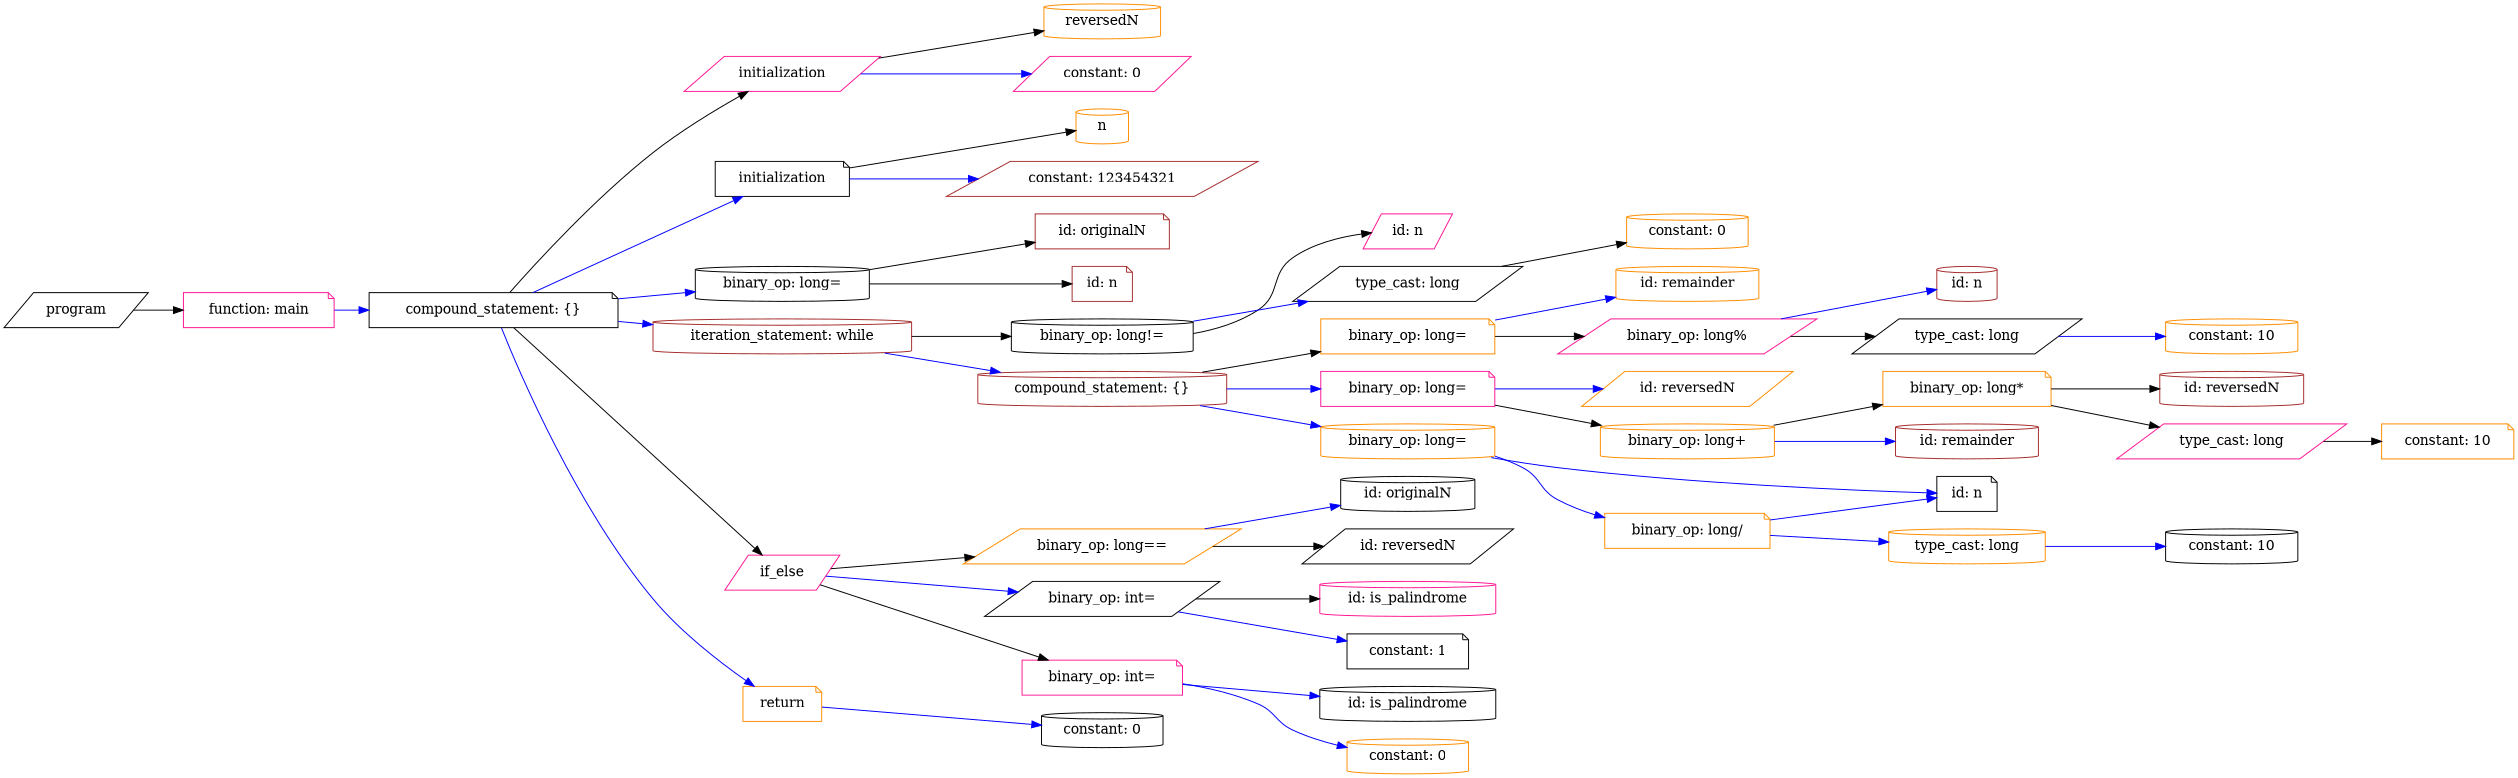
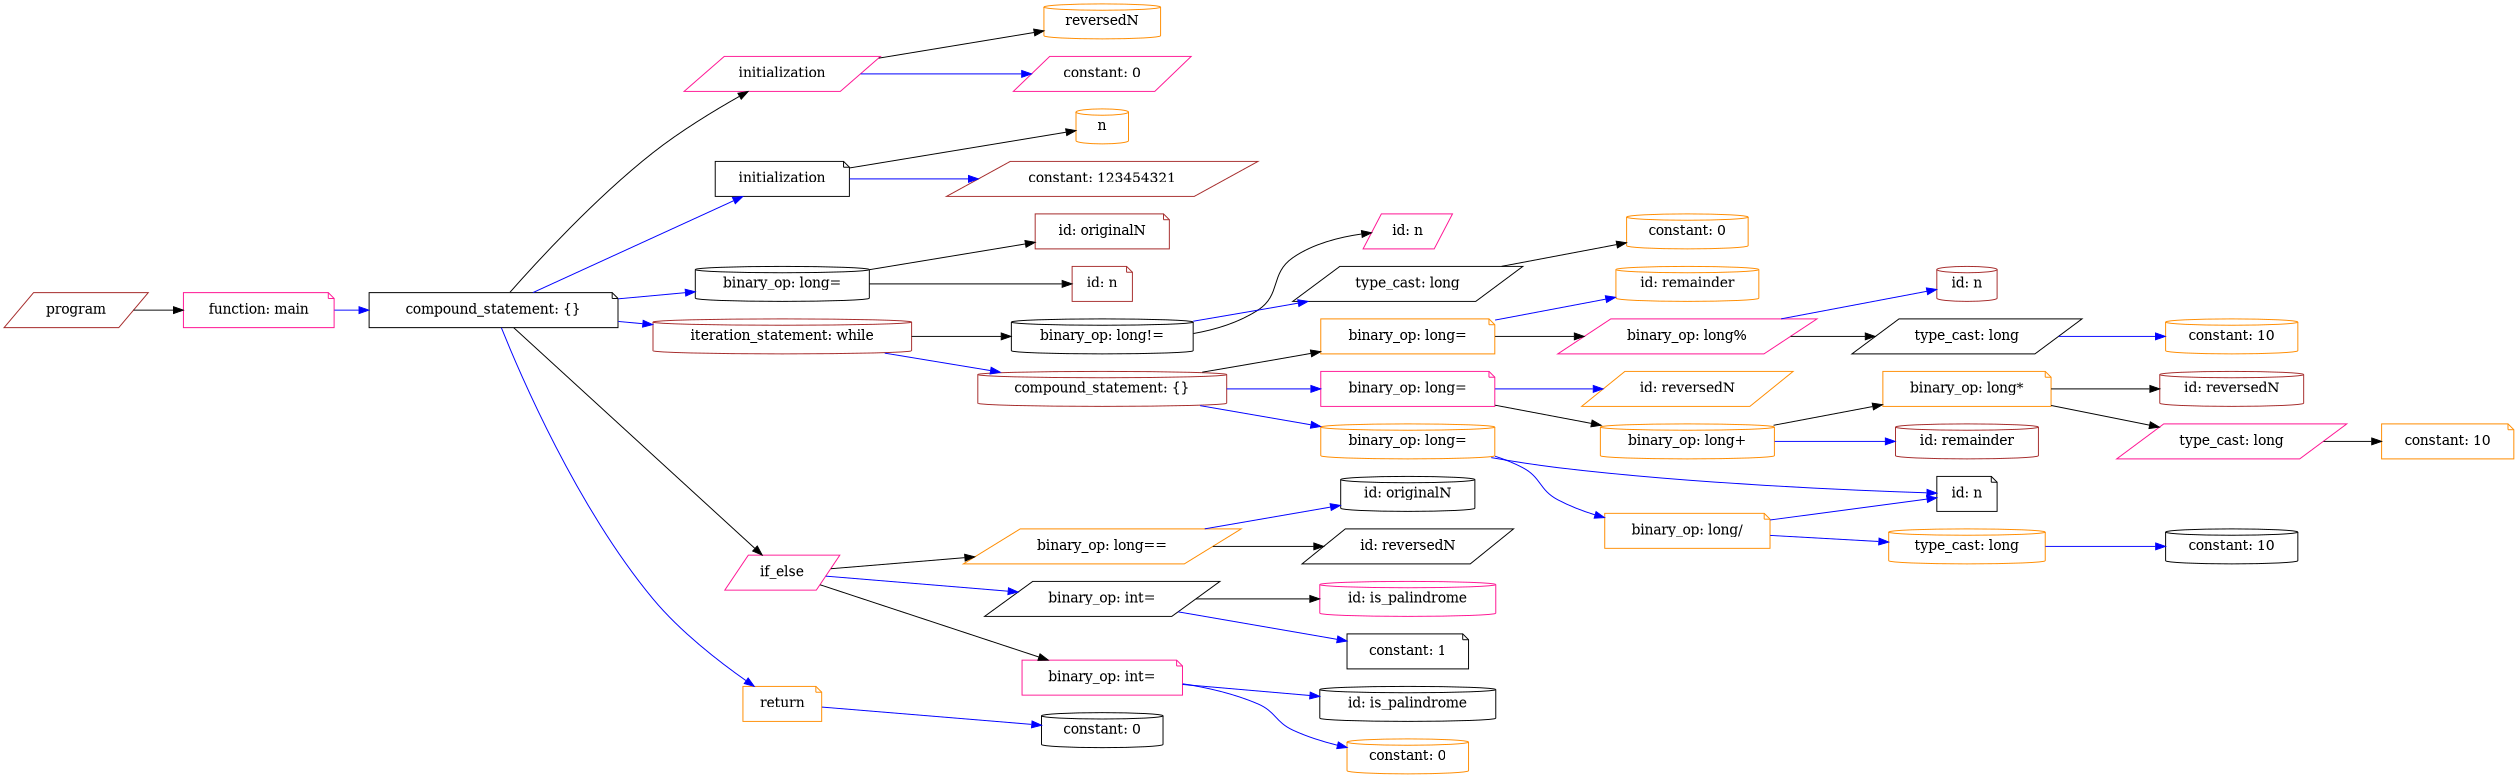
(76, 310) -> (76, 310)
